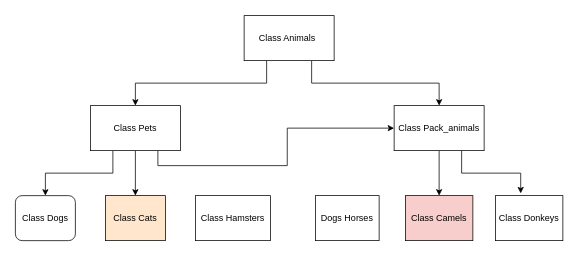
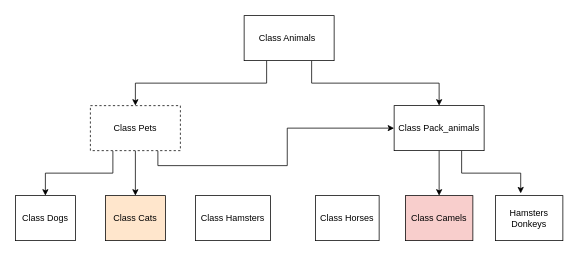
(135, 128) -> (135, 128)
(45, 218) -> (45, 218)
(347, 218) -> (347, 218)
(529, 218) -> (529, 218)
